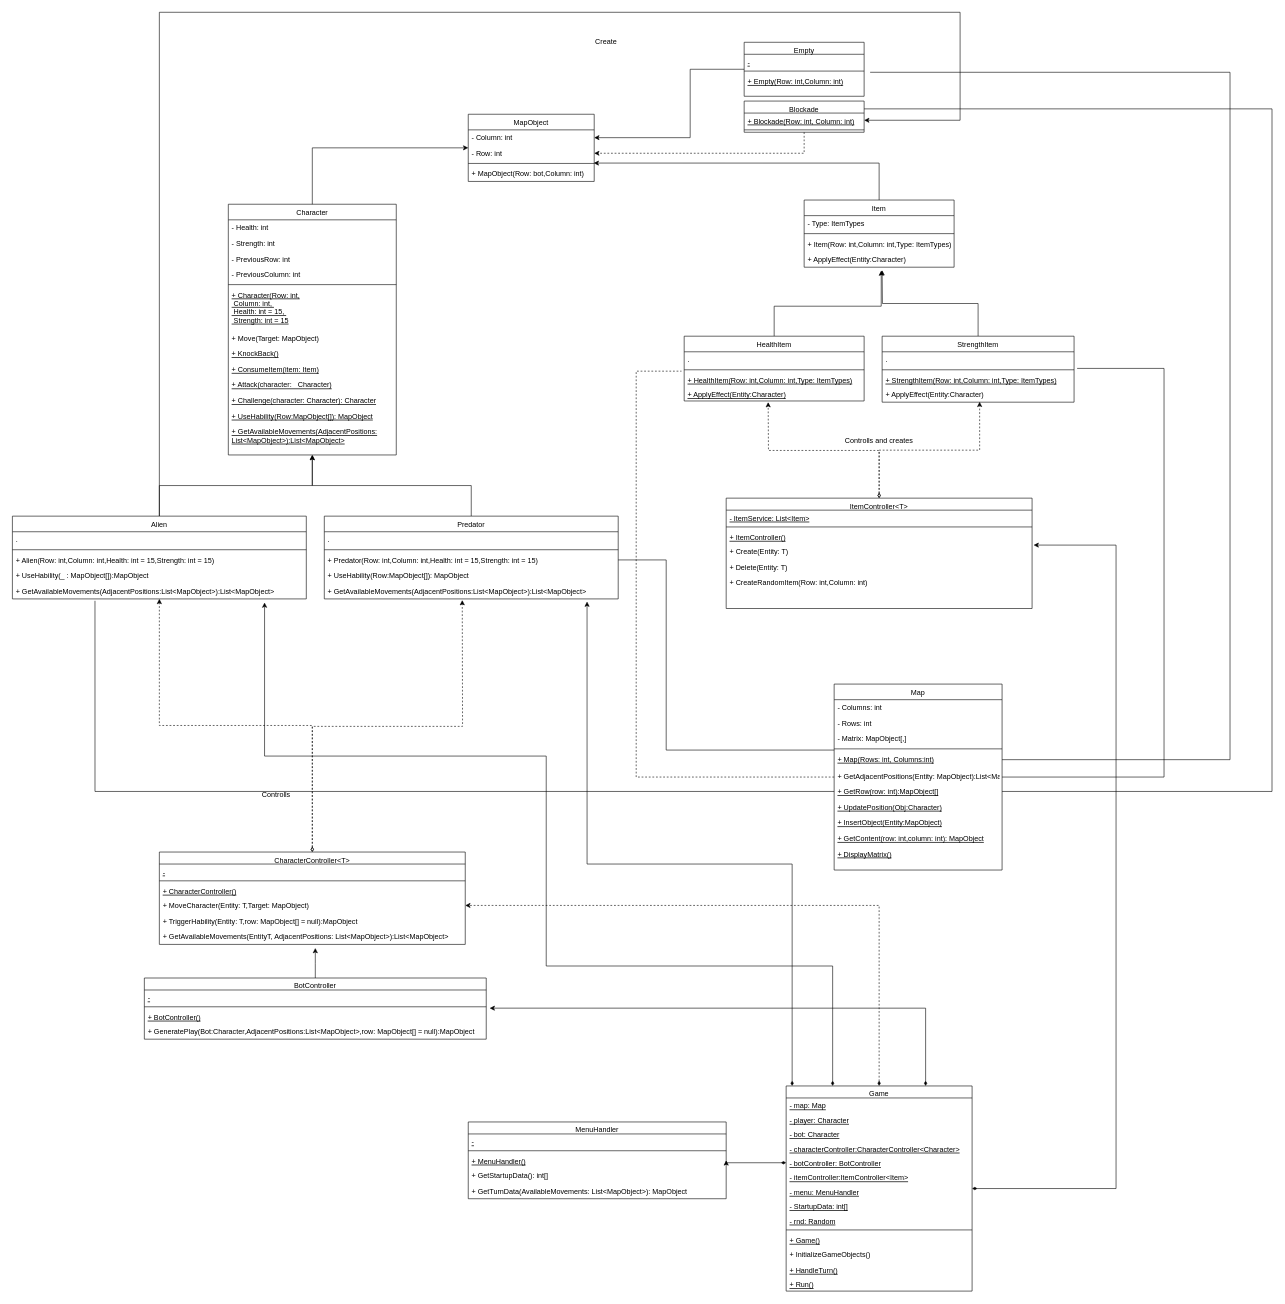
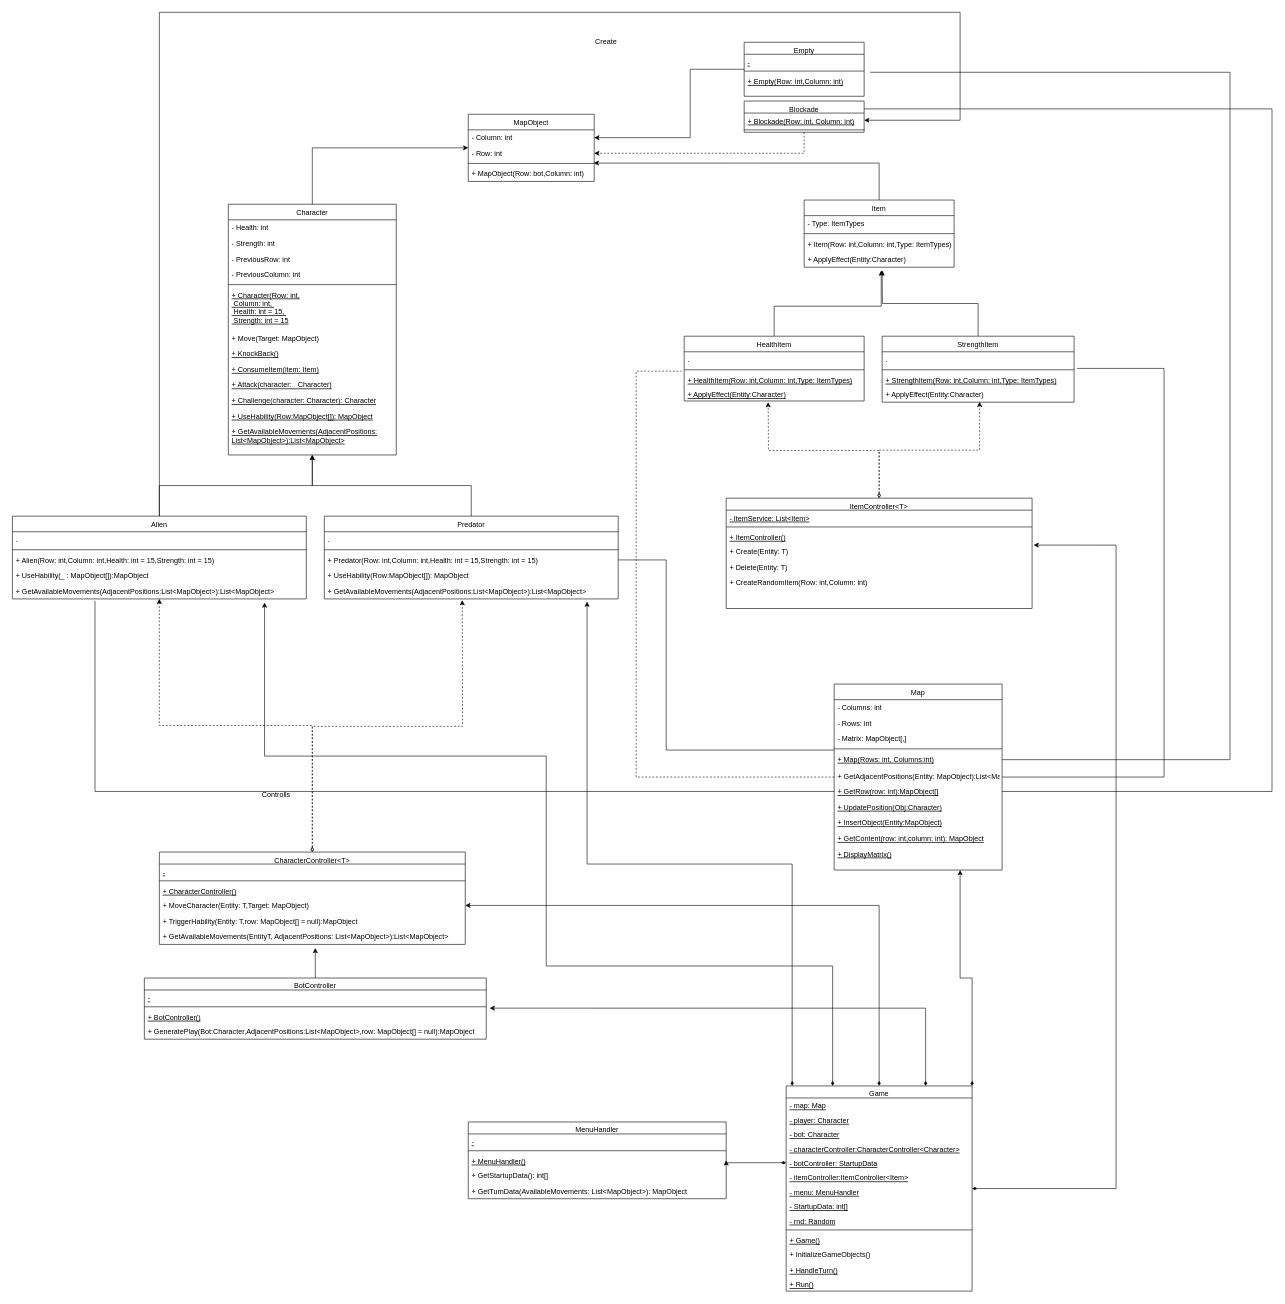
(879, 441) -> none
(761, 906) -> (761, 906)
none -> (960, 978)
(844, 1164) -> (841, 1164)
